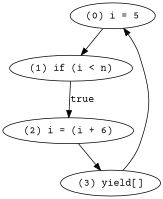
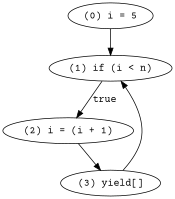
(149, 103) -> (142, 130)
(68, 131) -> (68, 131)
